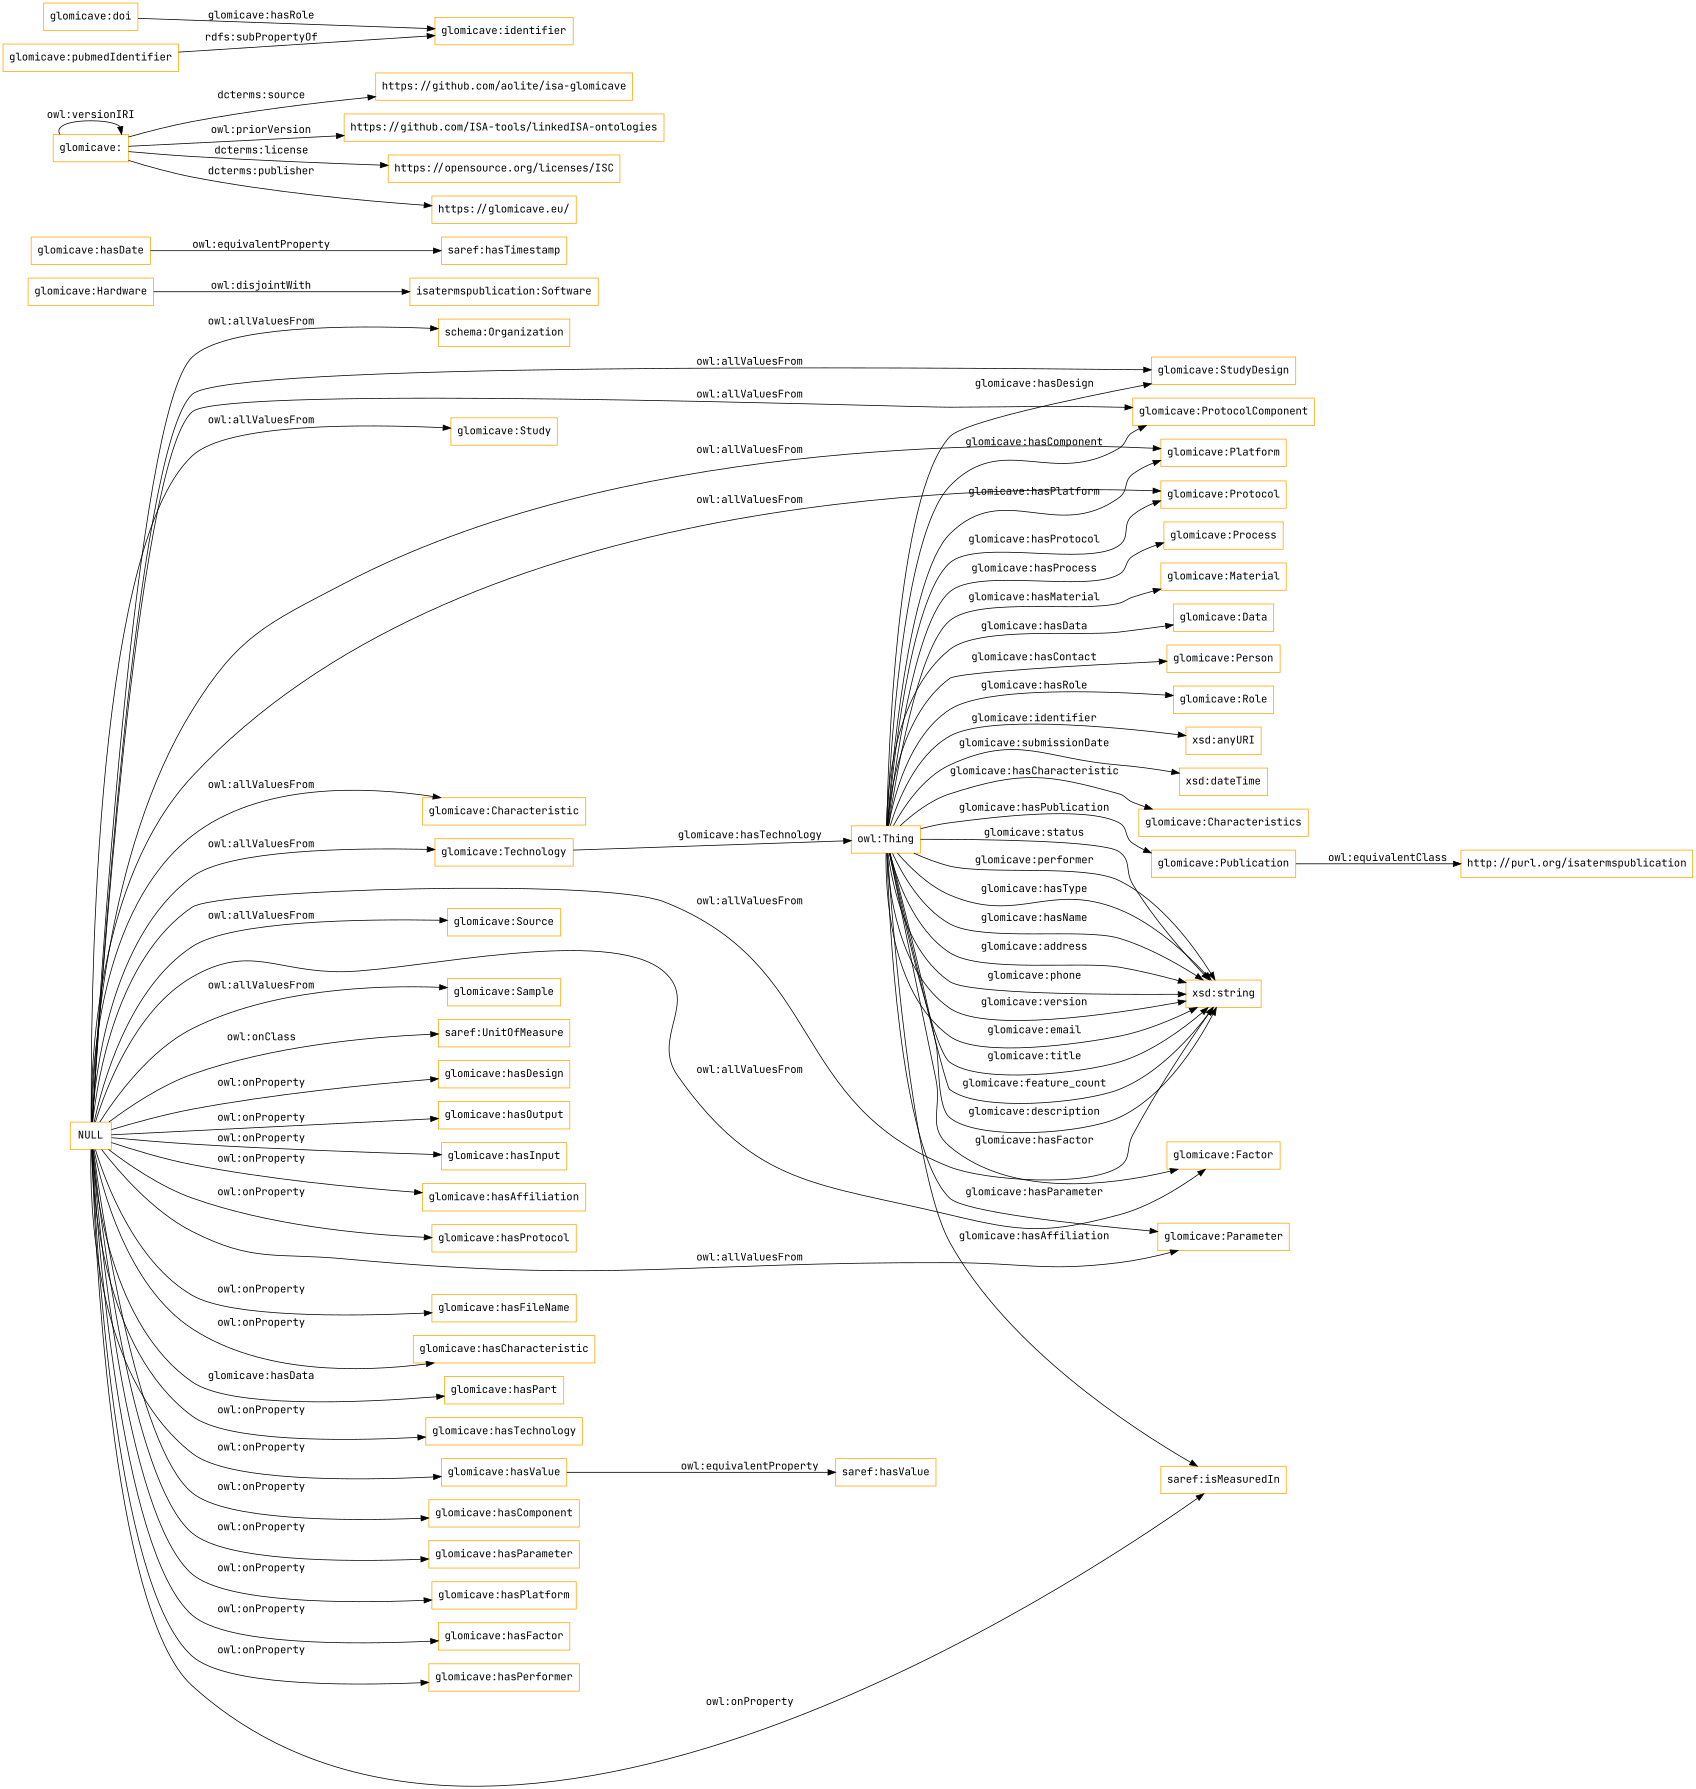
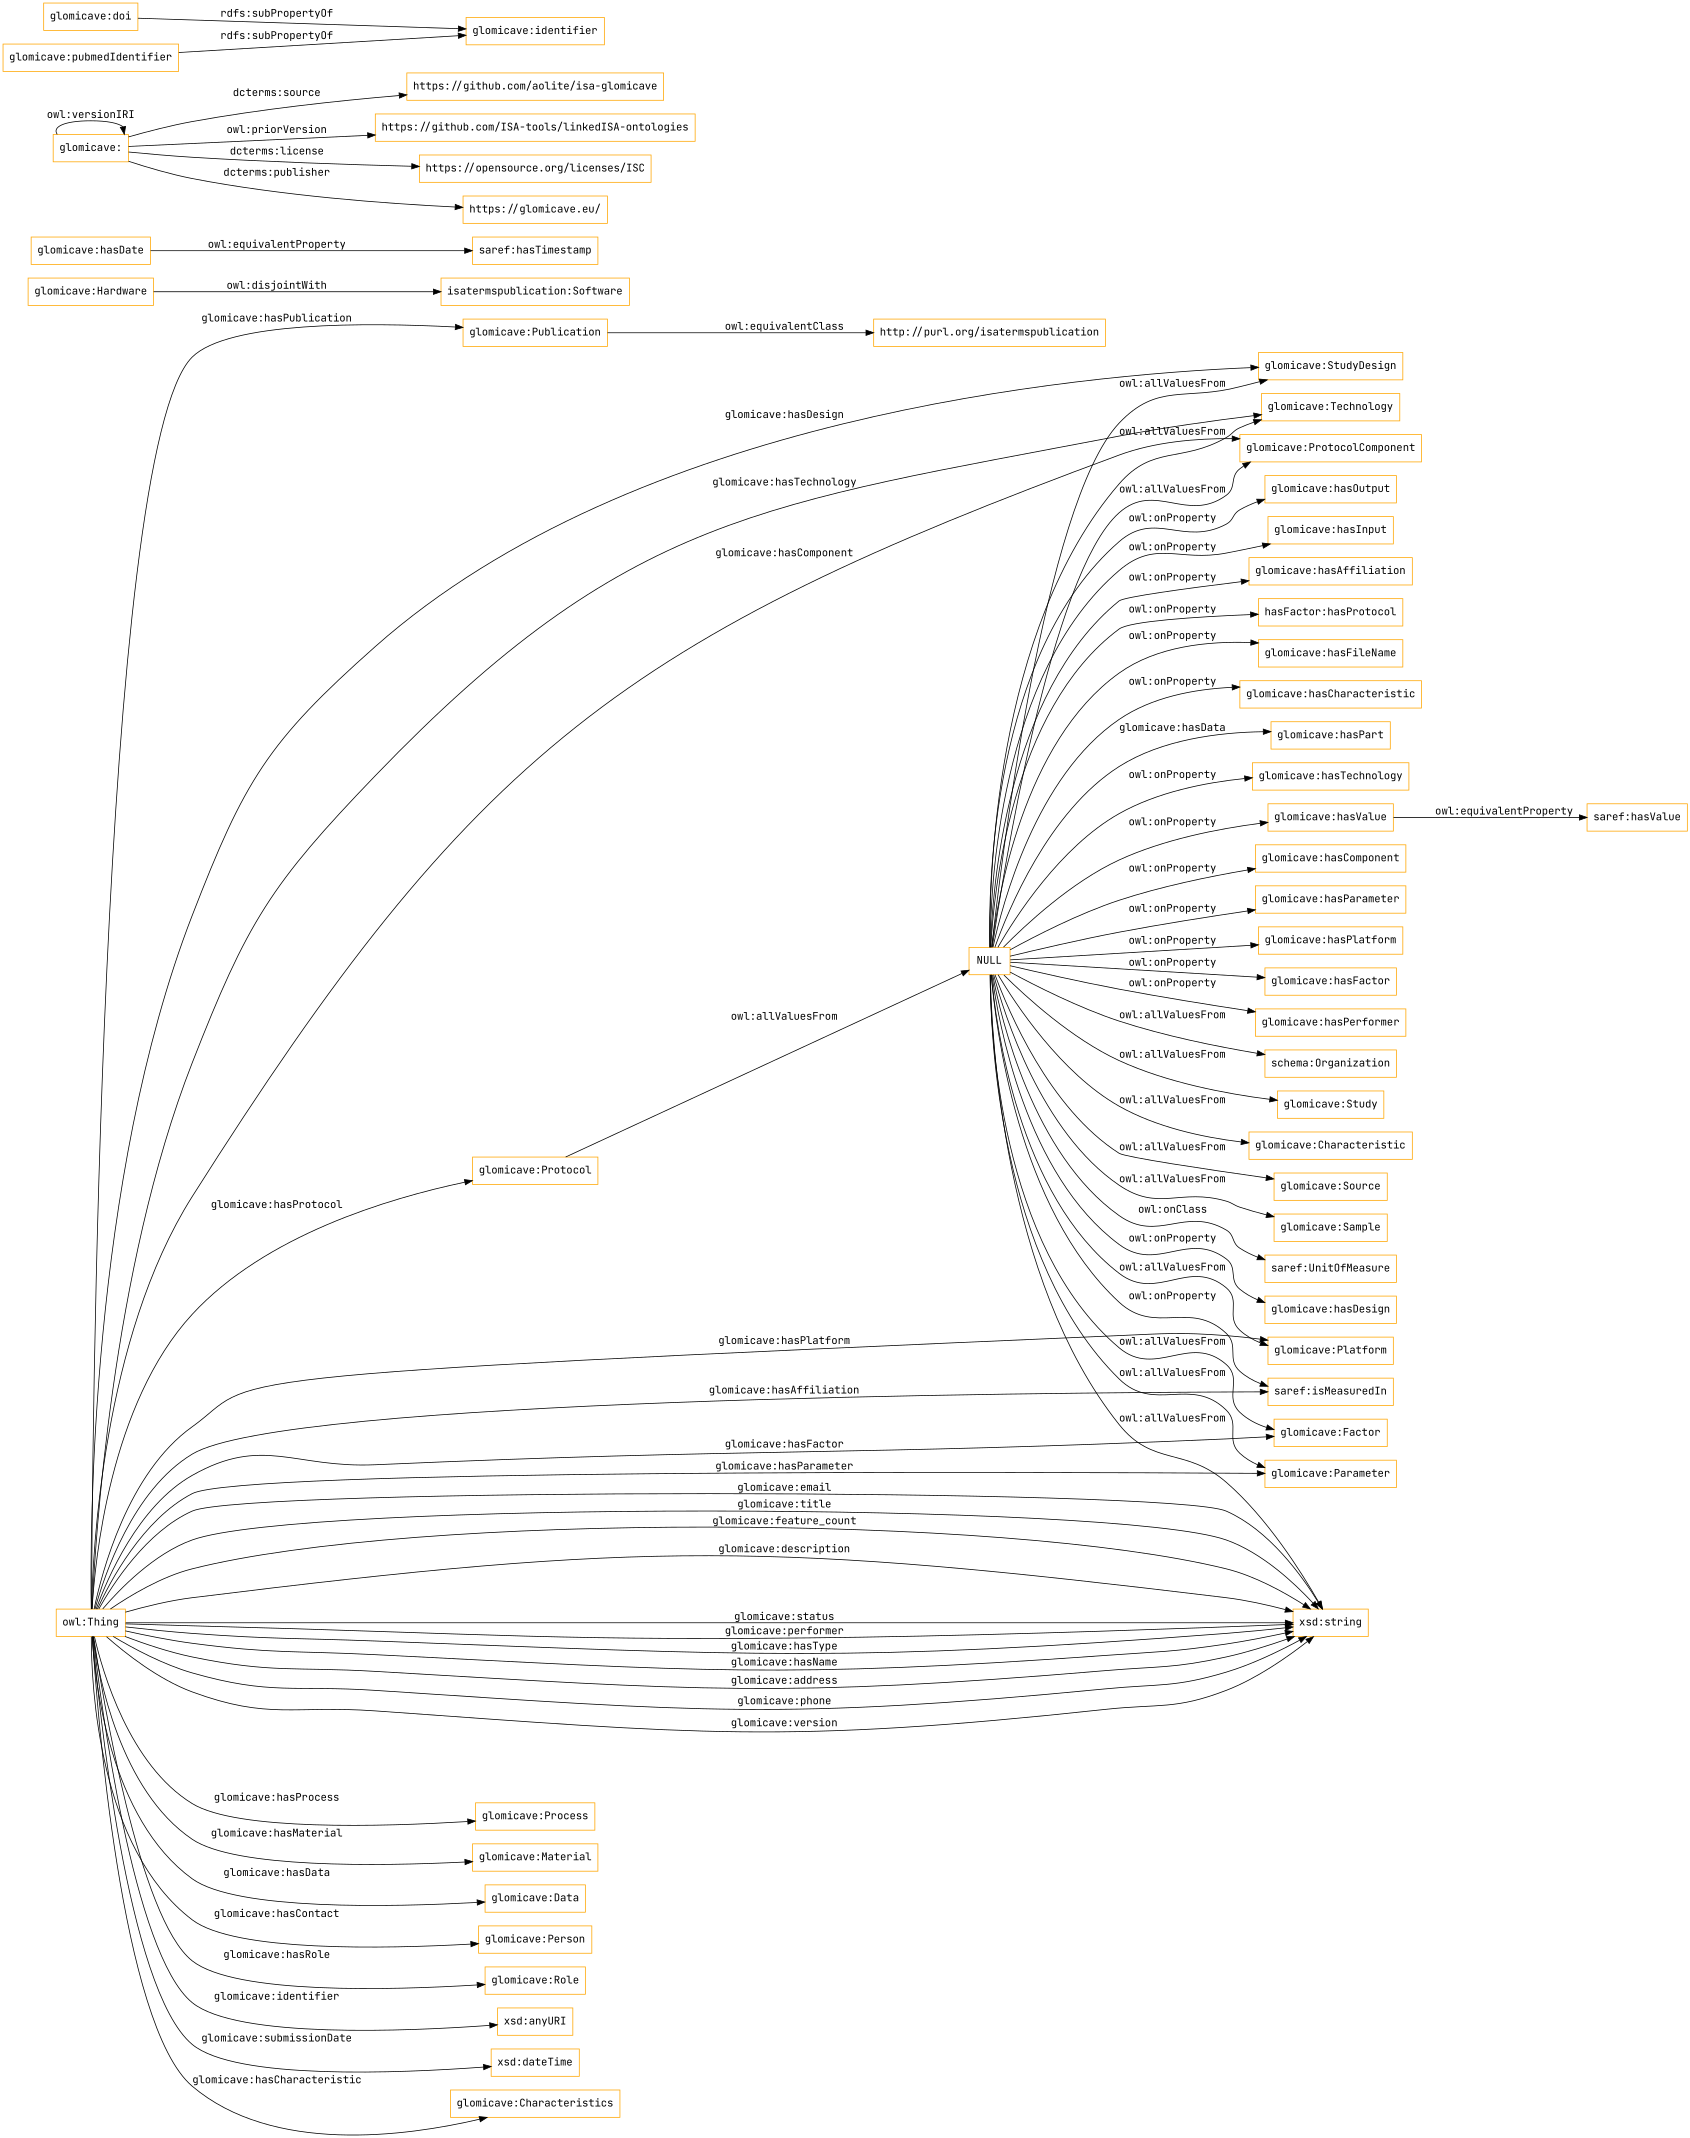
(261, 16) -> (277, 14)
(467, 597) -> (764, 1065)
(708, 845) -> (401, 750)
(504, 1238) -> (1331, 612)
